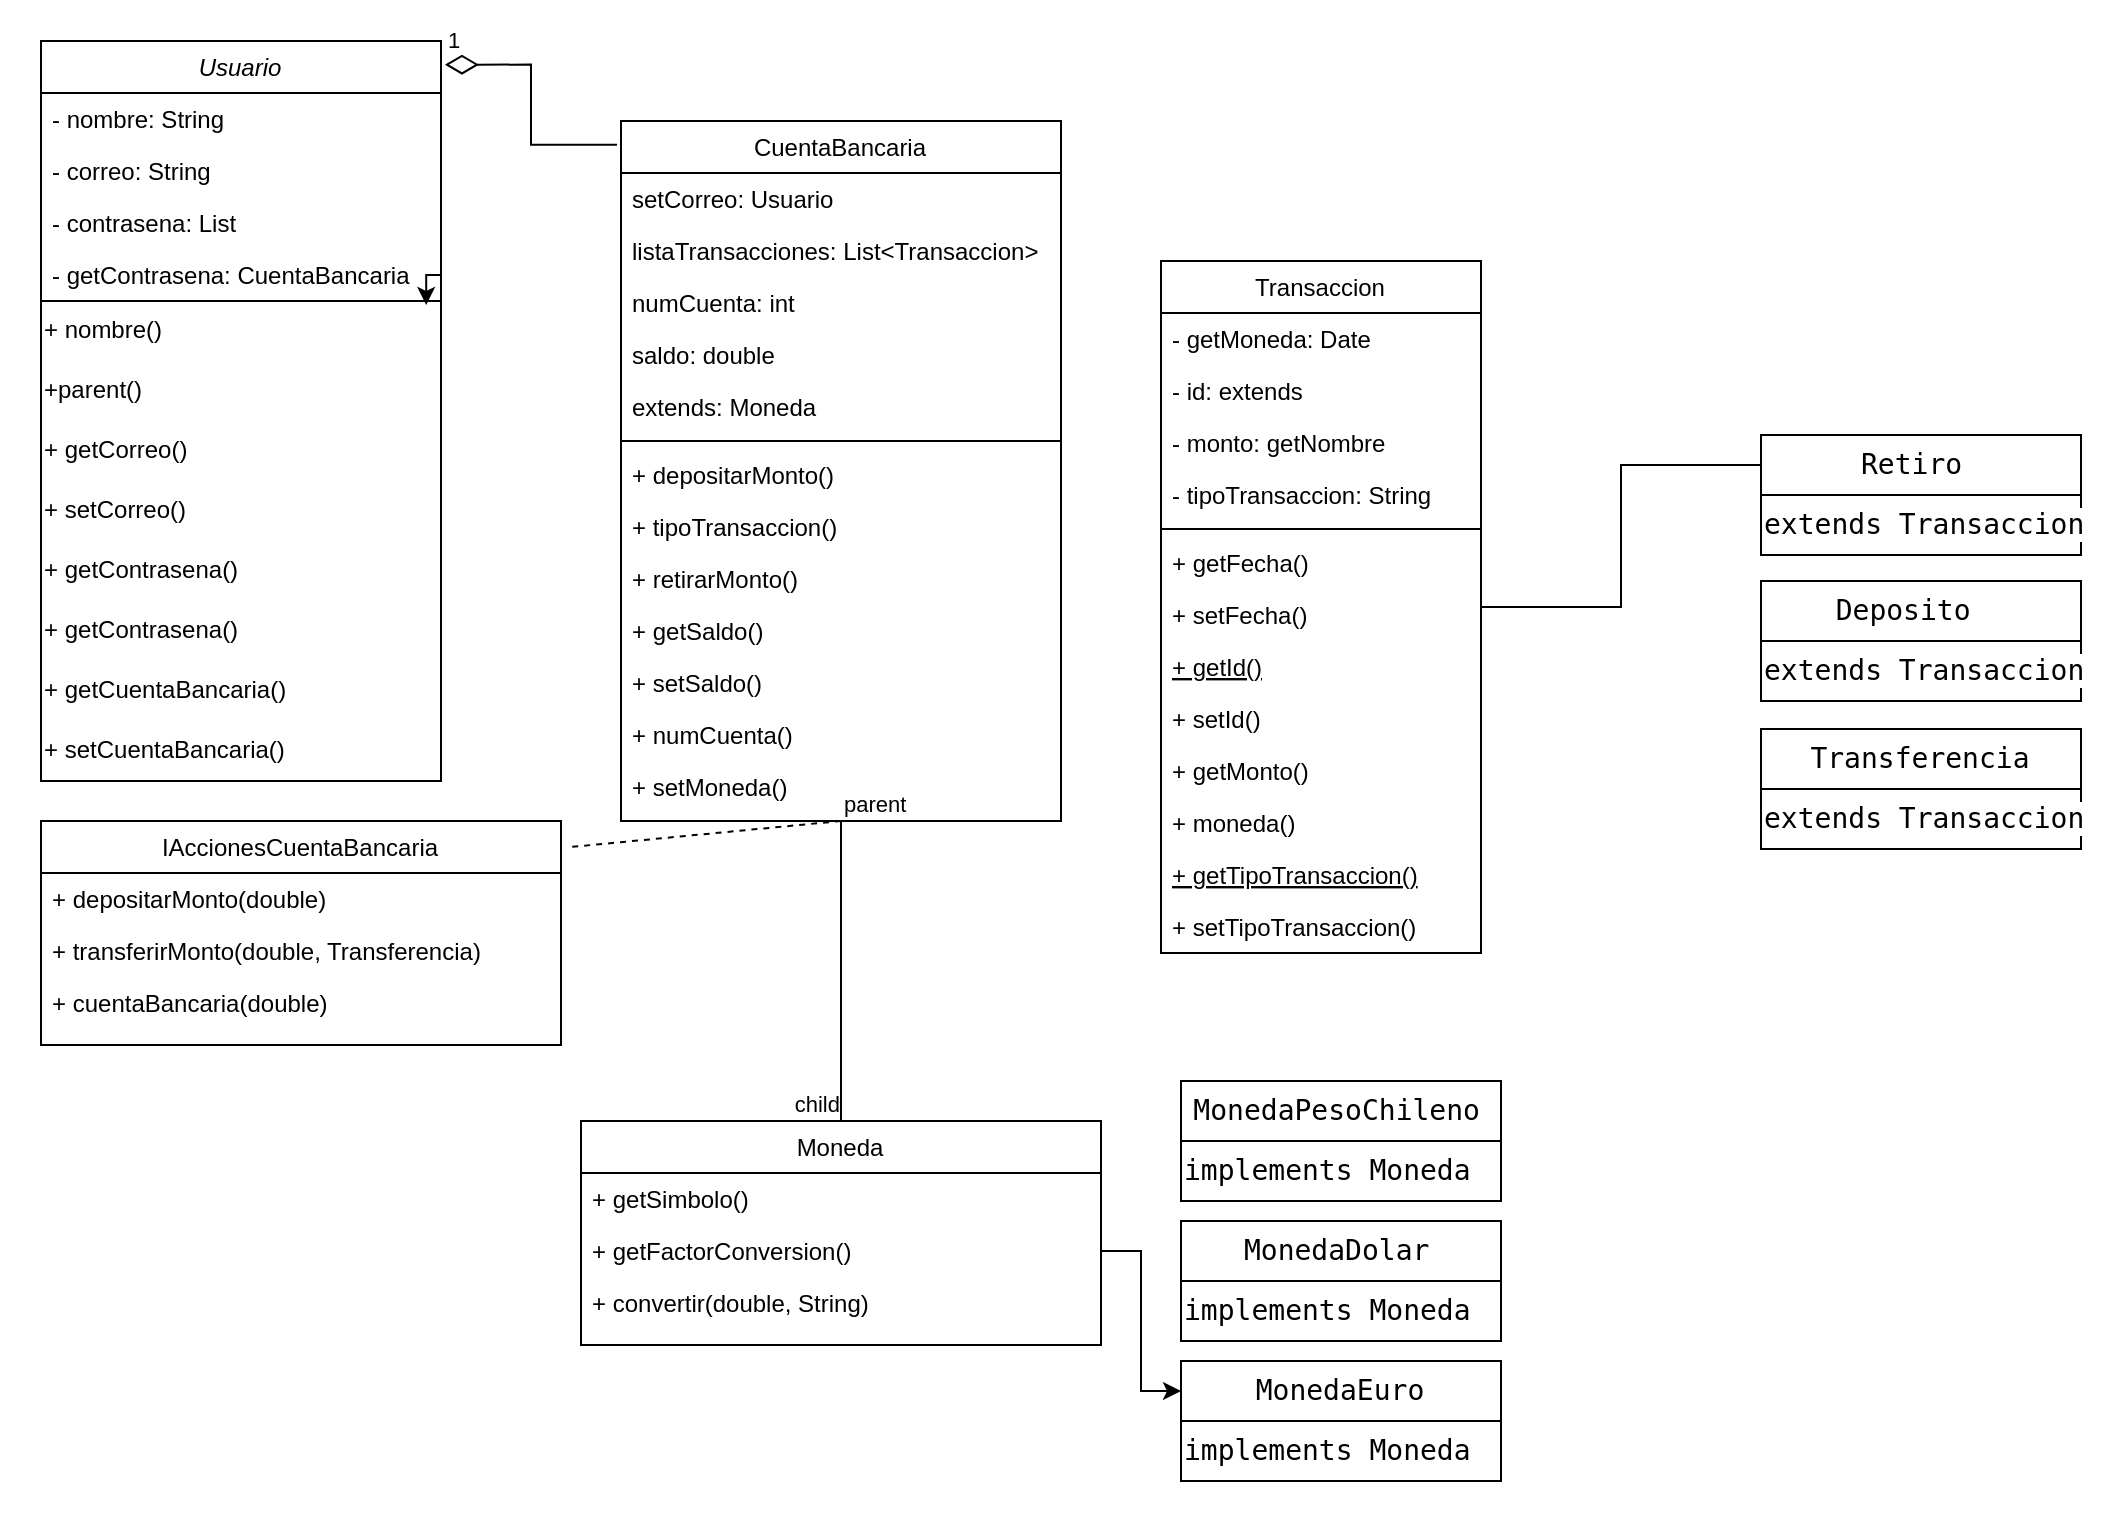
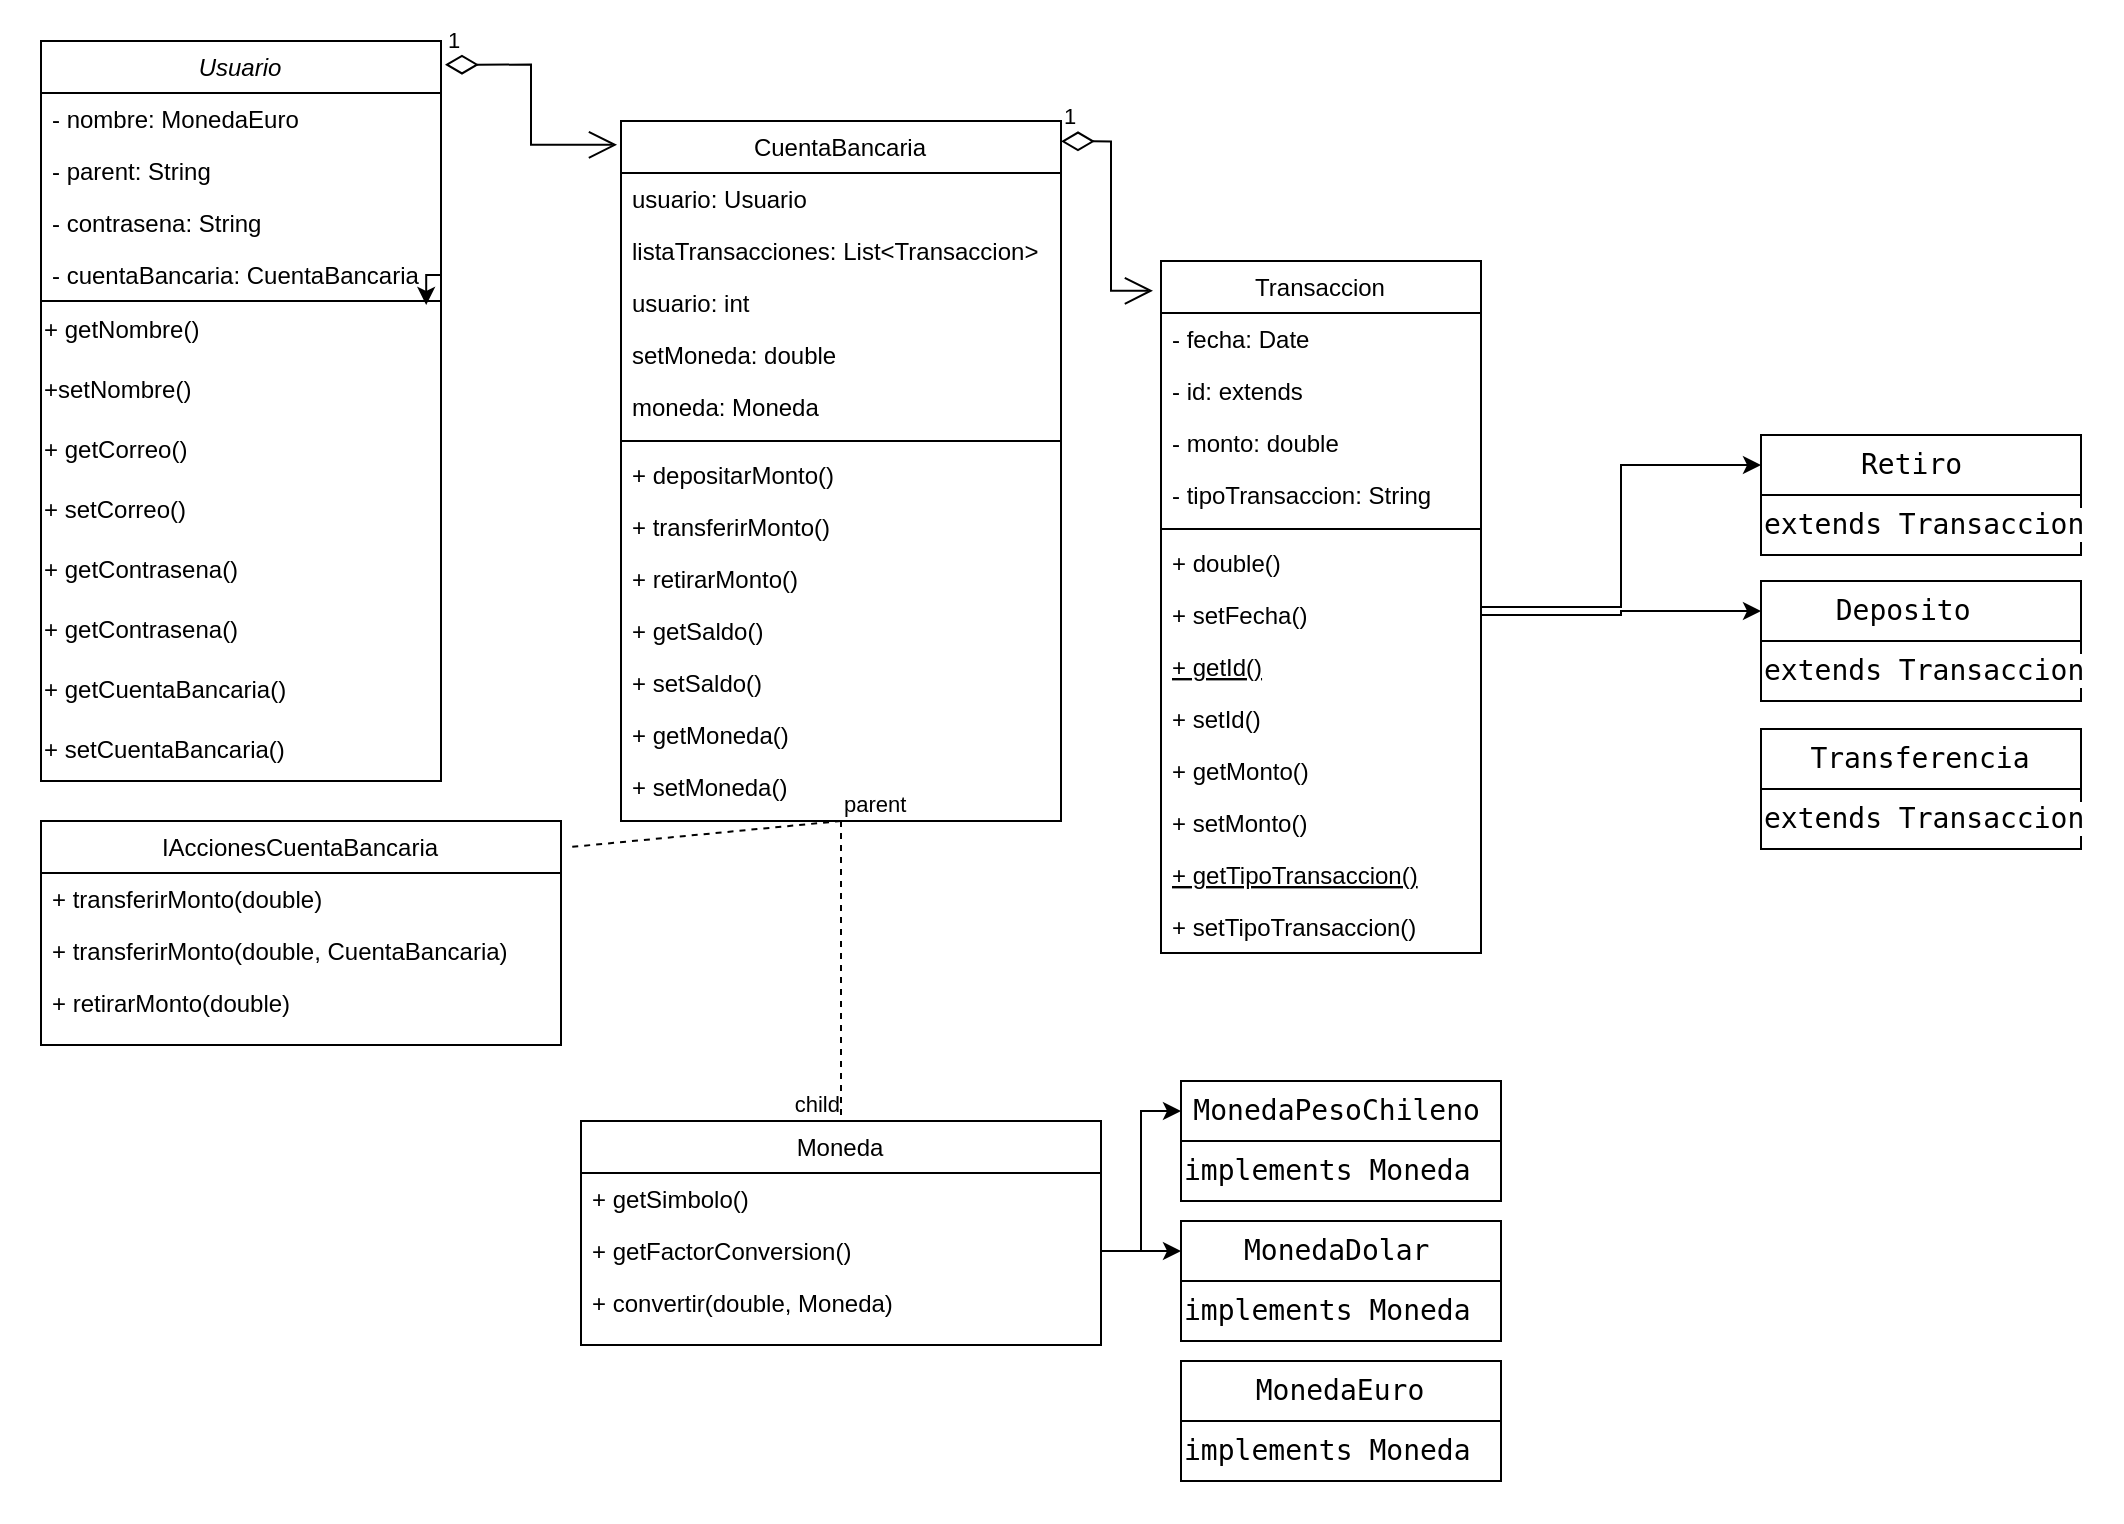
(147, 120) -> (177, 120)
(611, 145) -> (609, 145)
(147, 172) -> (147, 172)
(744, 200) -> (727, 200)
(160, 224) -> (174, 224)
none -> (1111, 226)
(248, 276) -> (251, 276)
(717, 304) -> (700, 304)
(109, 331) -> (129, 331)
(1277, 340) -> (1250, 340)
(707, 356) -> (737, 356)
(105, 391) -> (126, 391)
(727, 408) -> (720, 408)
(1284, 444) -> (1260, 444)
(1751, 465) -> (1746, 465)
(750, 528) -> (753, 528)
(1250, 564) -> (1233, 564)
none -> (1618, 615)
(716, 736) -> (716, 736)
(1236, 824) -> (1250, 824)
(204, 900) -> (211, 900)
(302, 952) -> (309, 952)
(841, 973) -> (841, 973)
(204, 1004) -> (190, 1004)
none -> (1141, 1166)
none -> (1156, 1251)
(755, 1304) -> (758, 1304)
(1141, 1336) -> none
